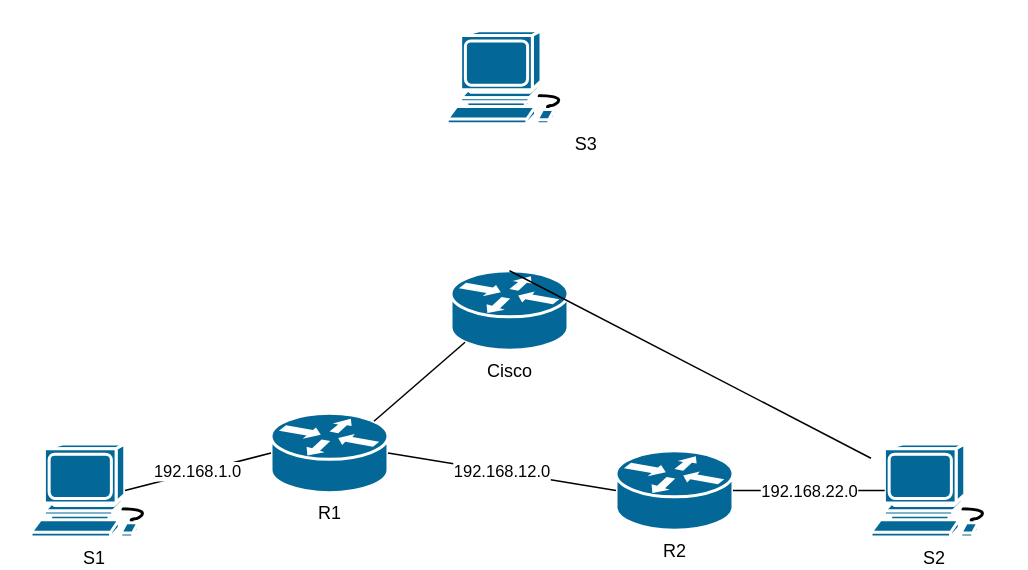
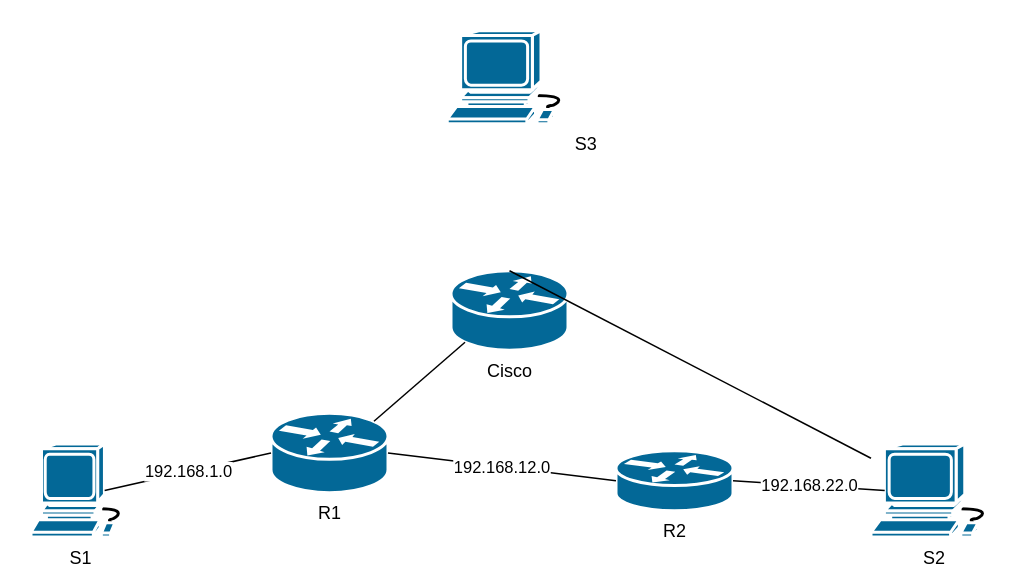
(93, 491) -> (80, 491)
(674, 491) -> (674, 481)
